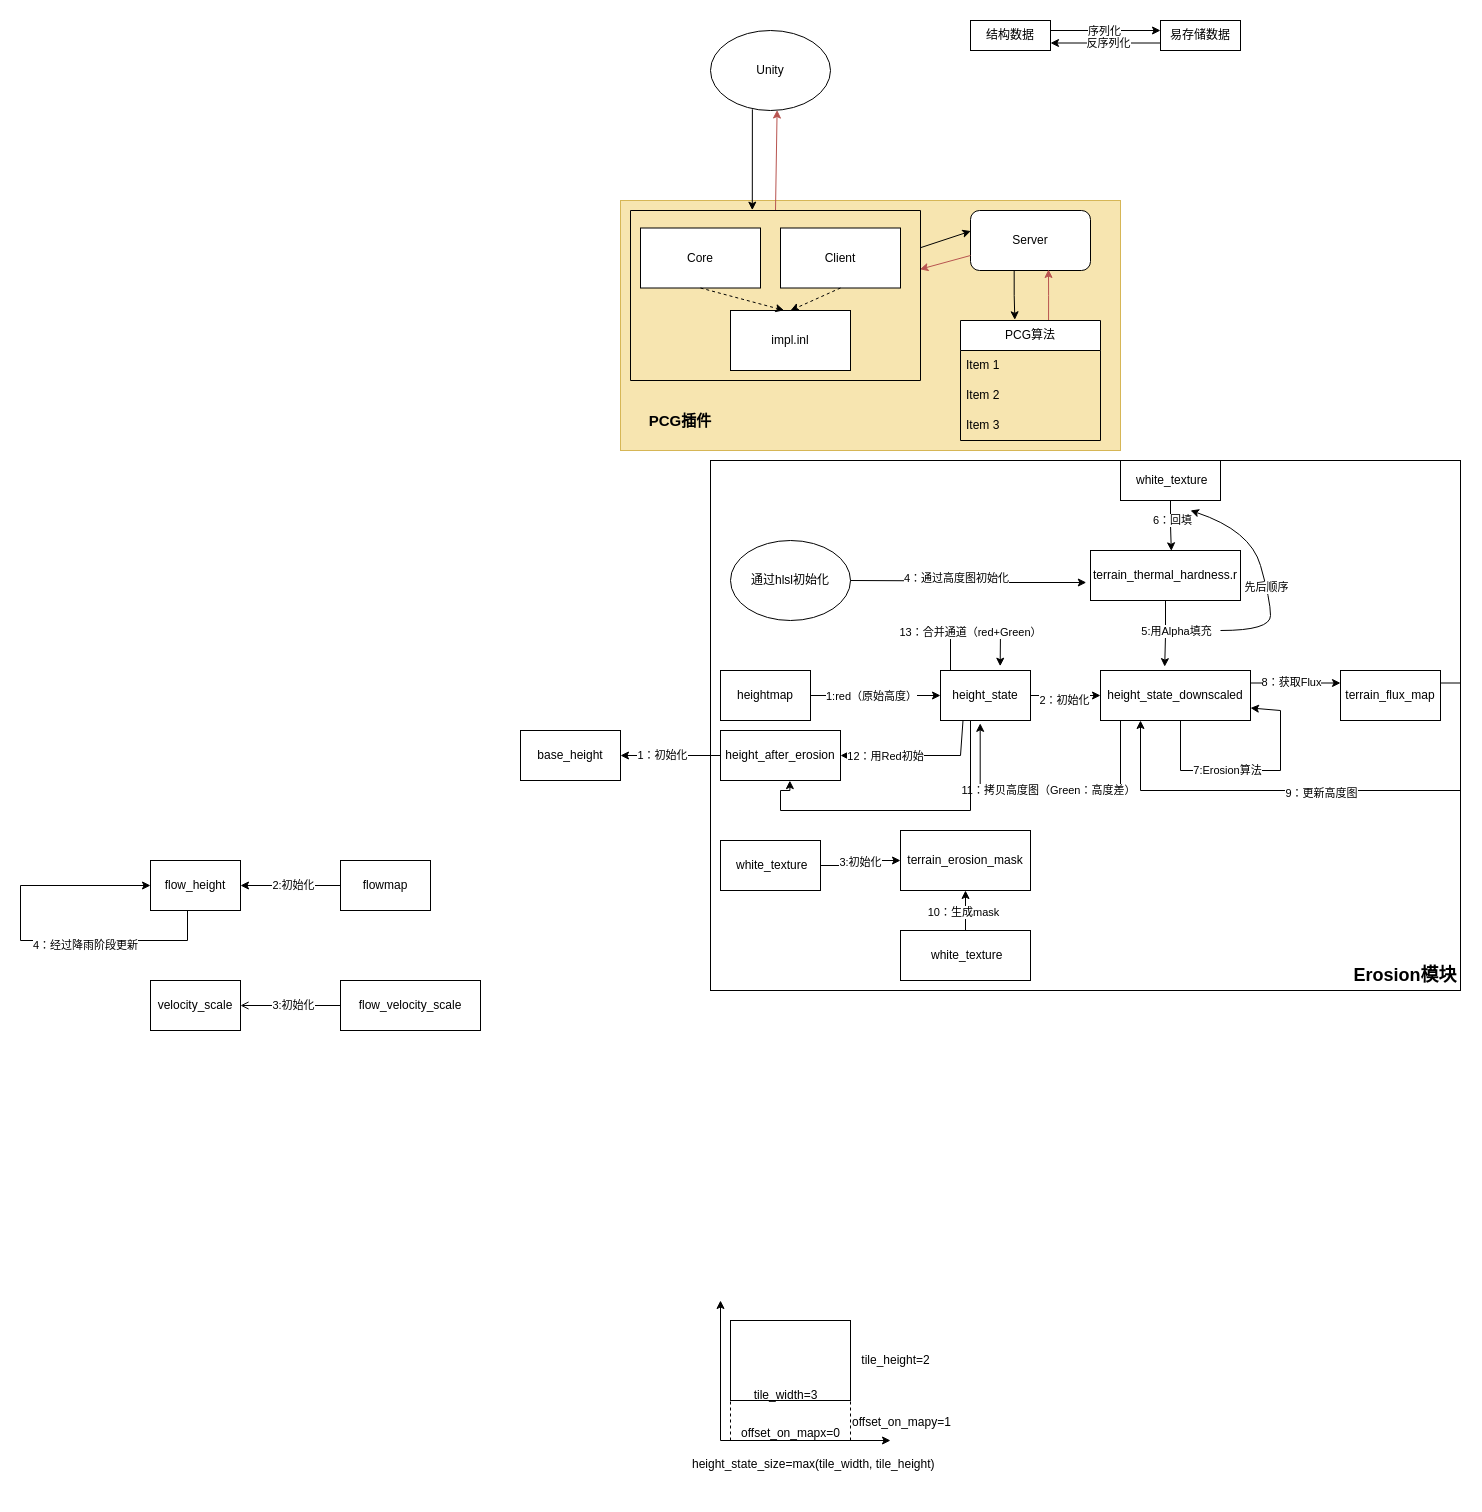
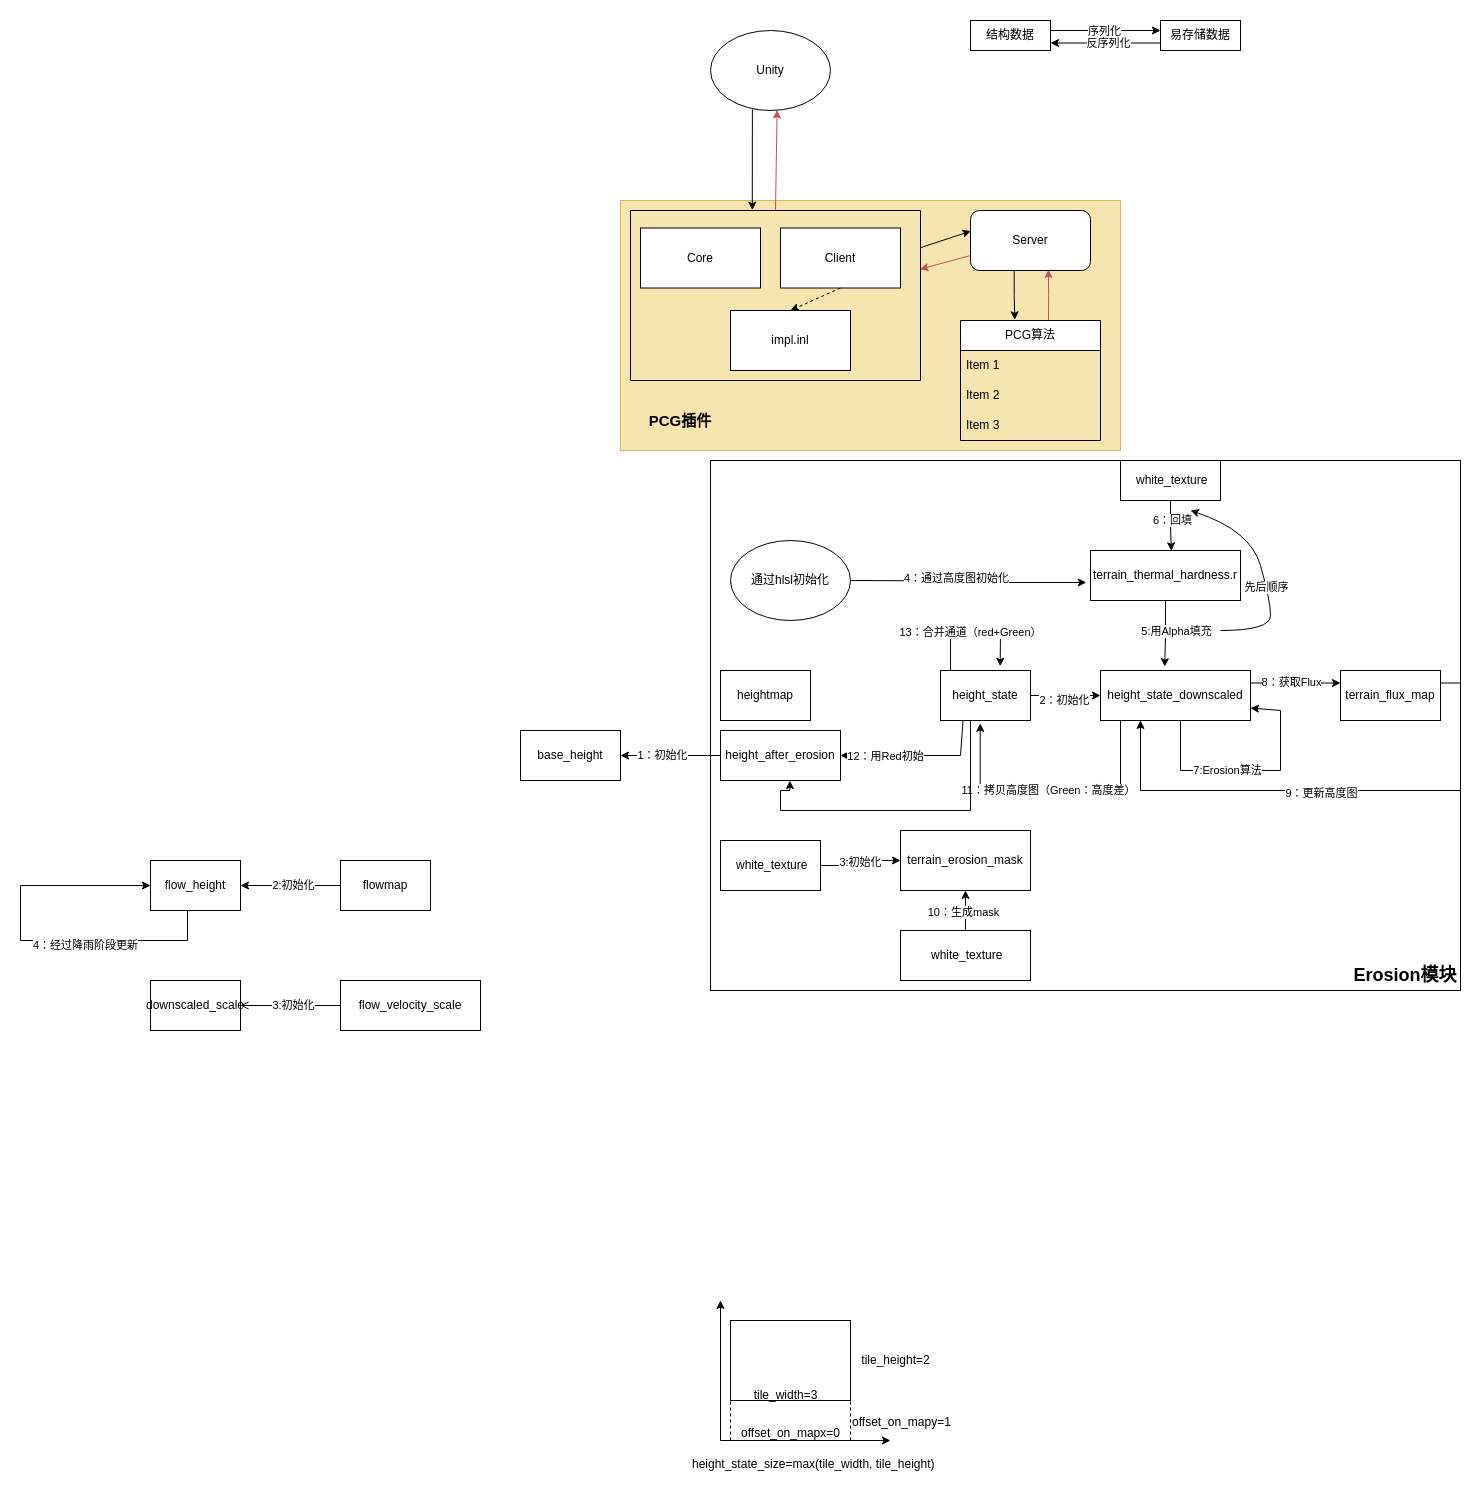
(741, 299) -> none
(872, 696) -> none
(196, 1006) -> (196, 1006)
